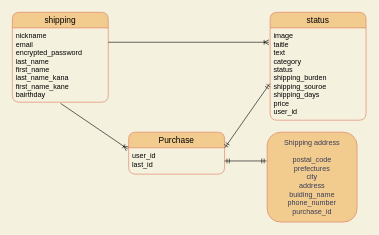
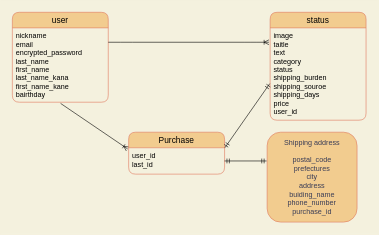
(60, 21) -> (60, 21)
